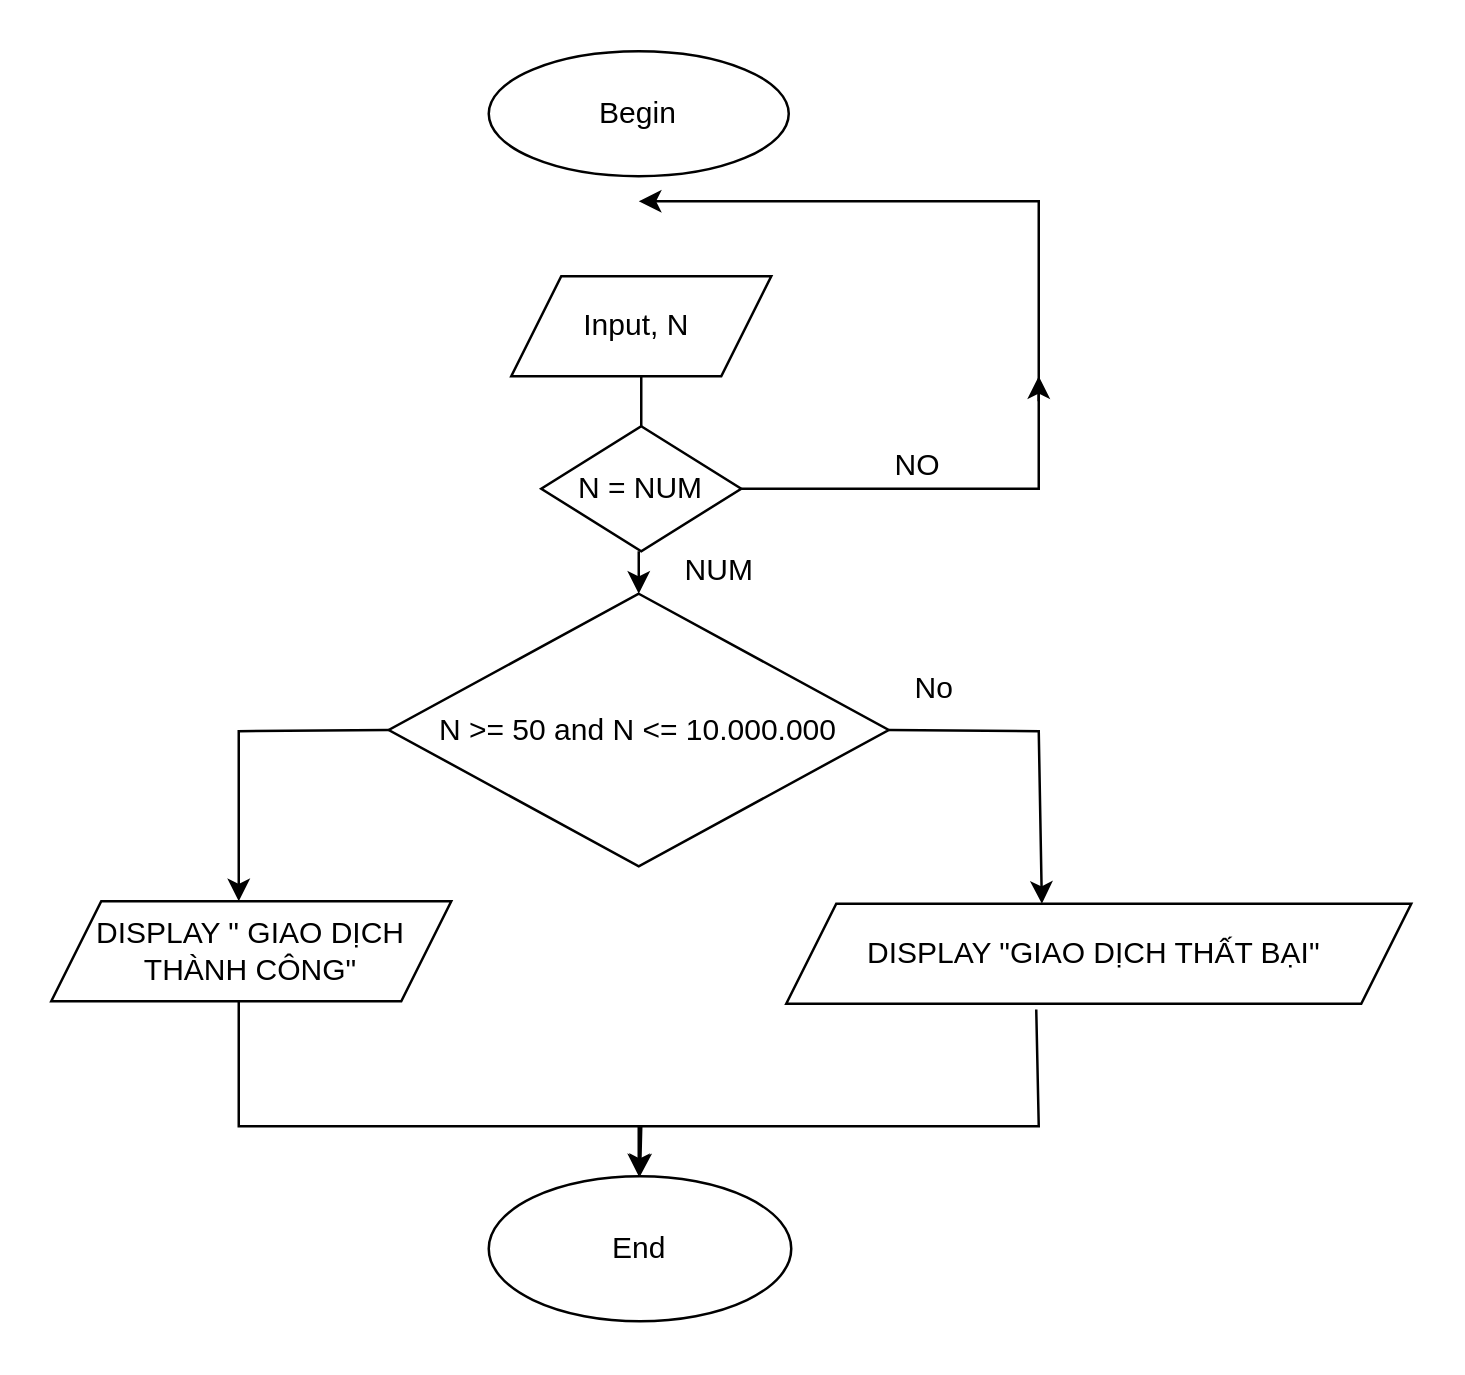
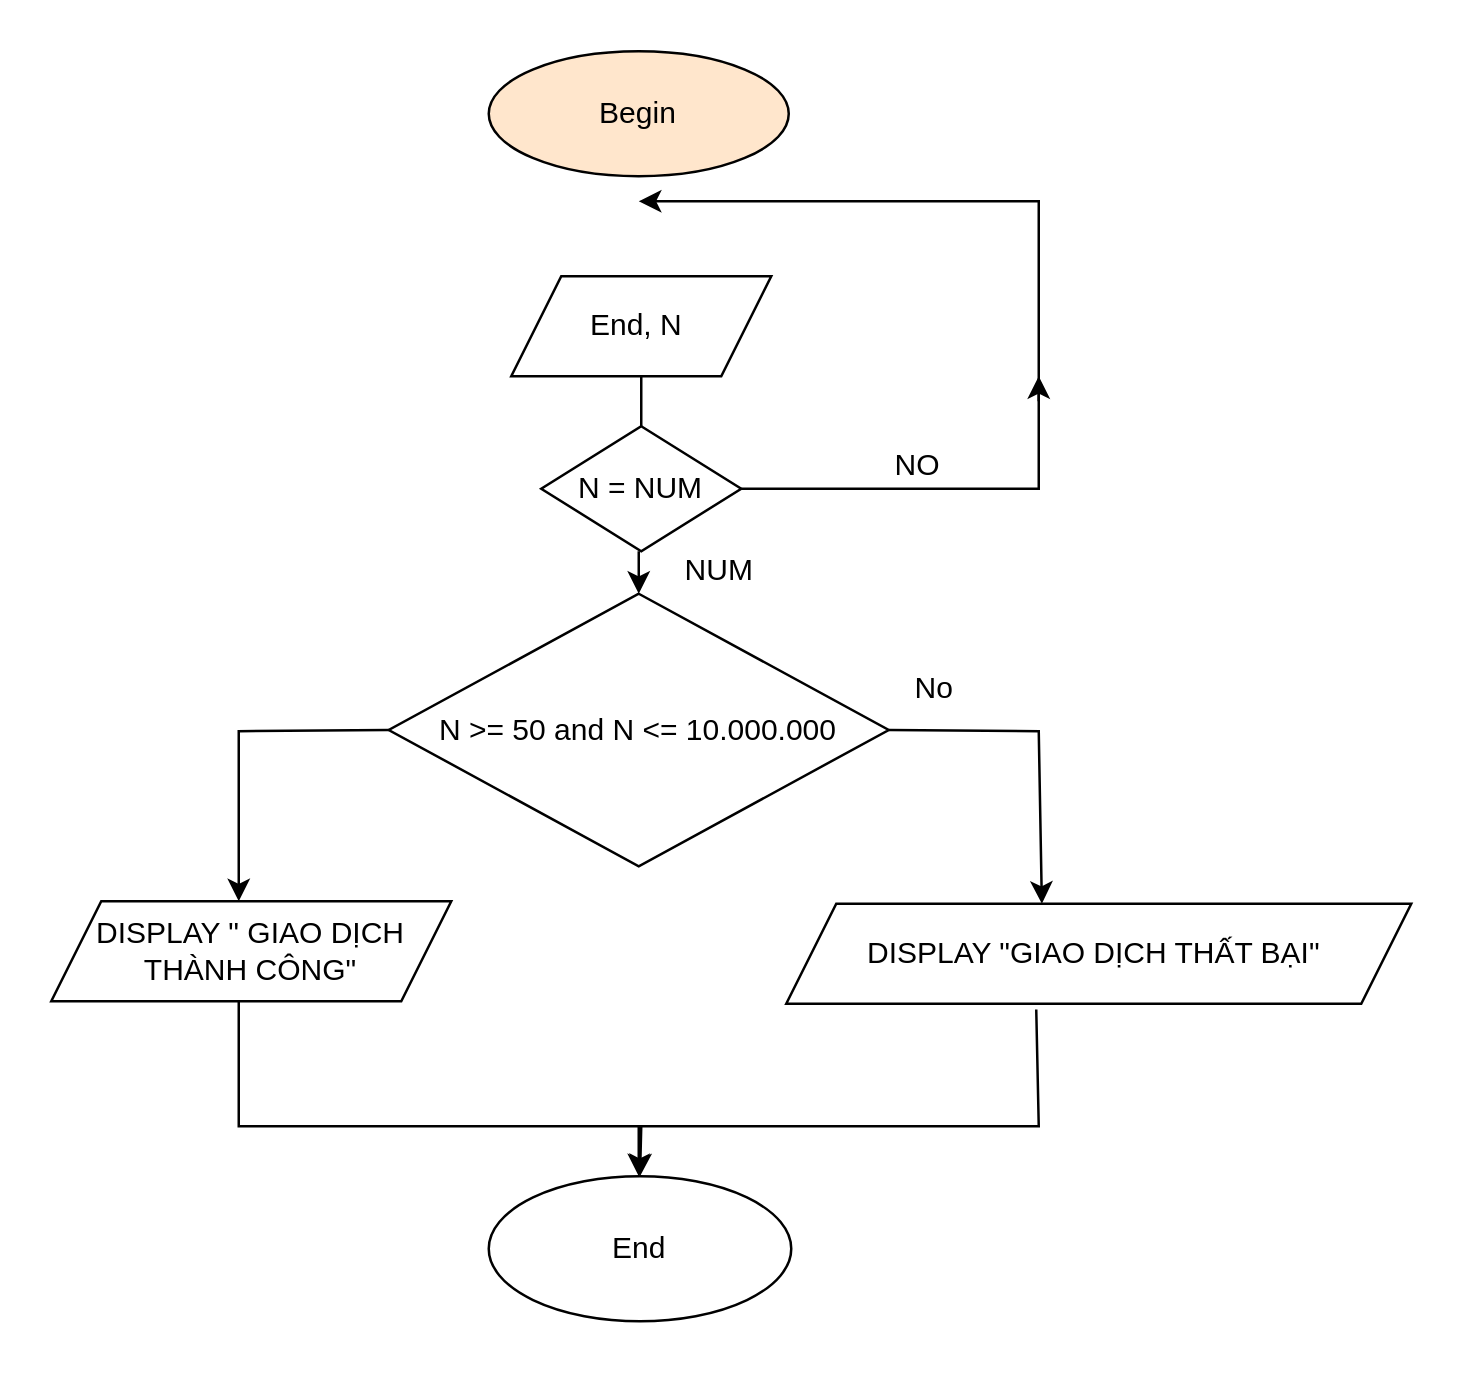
(639, 114) -> (639, 114)
(641, 326) -> (641, 326)
